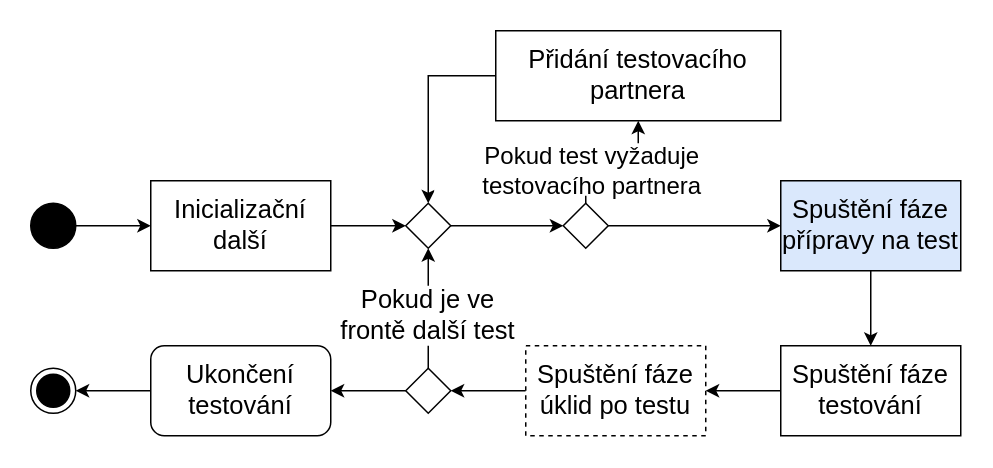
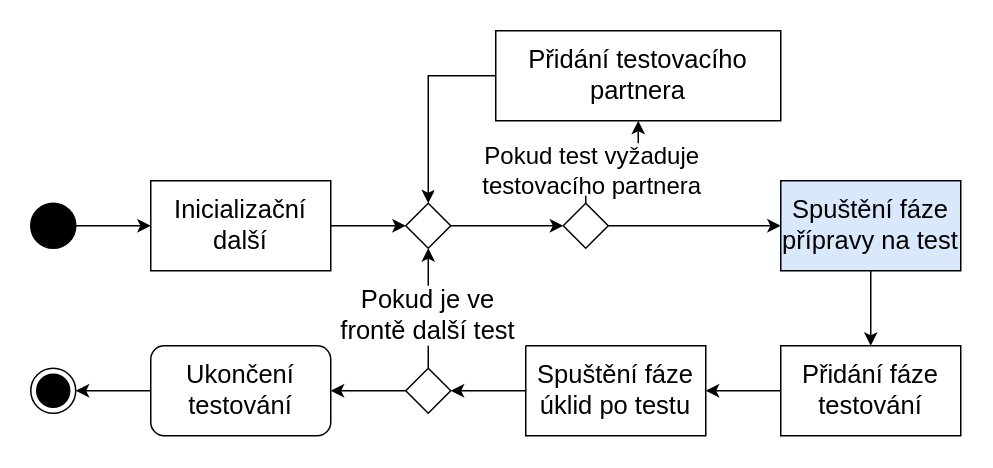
(616, 391) -> (616, 391)
(871, 391) -> (871, 391)
